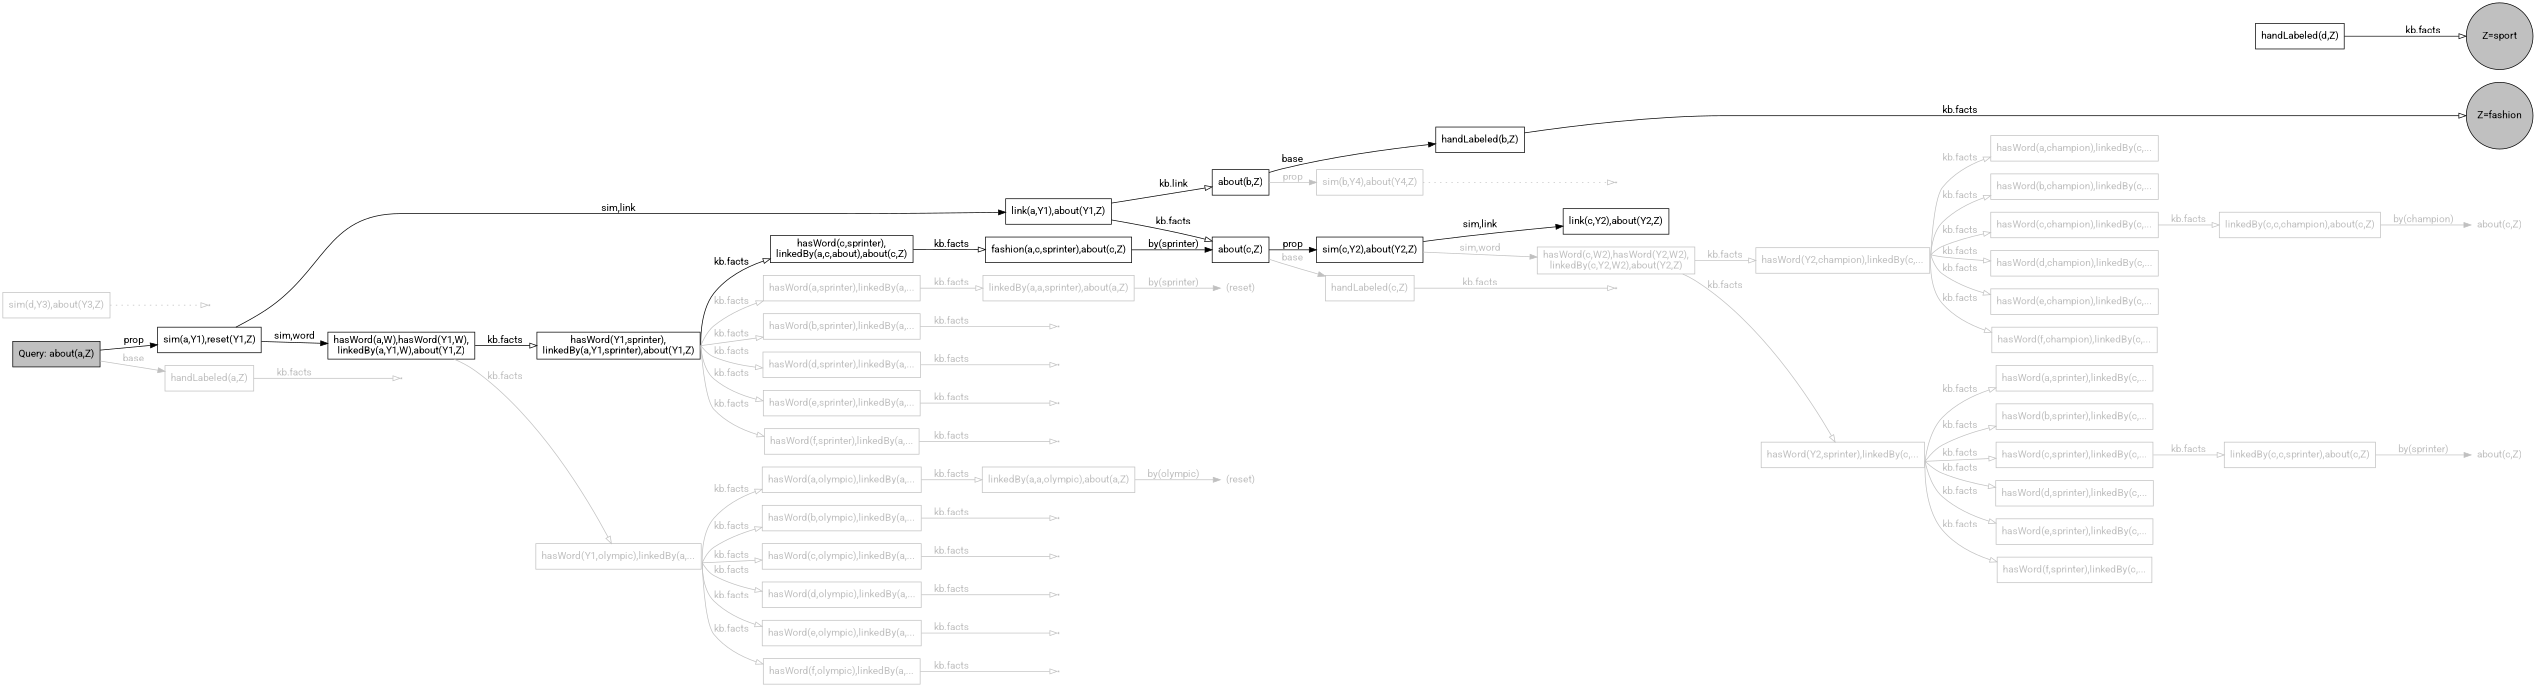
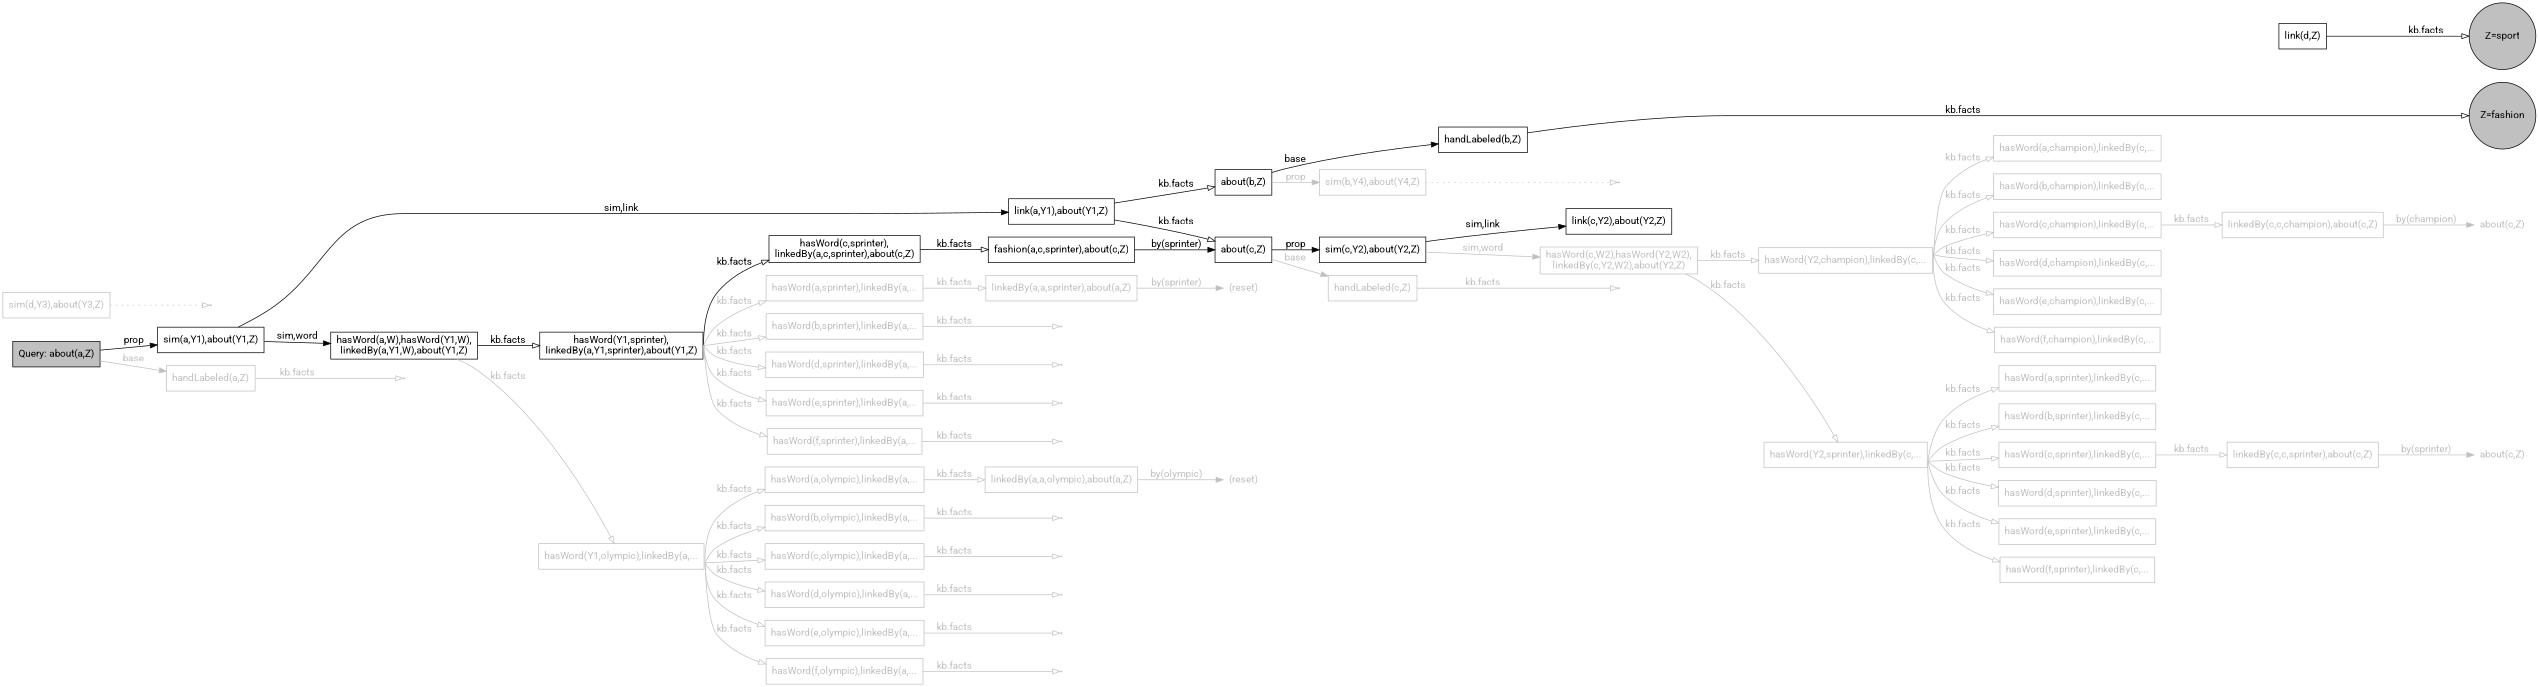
(2300, 36) -> (2303, 36)
(1174, 184) -> (1176, 184)
(842, 249) -> (845, 249)
(209, 340) -> (211, 340)
